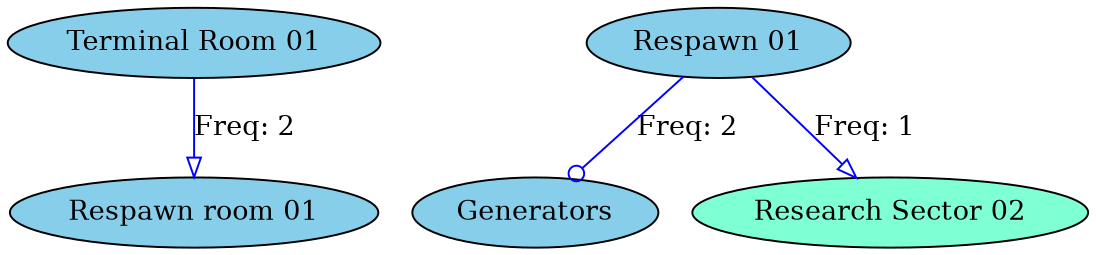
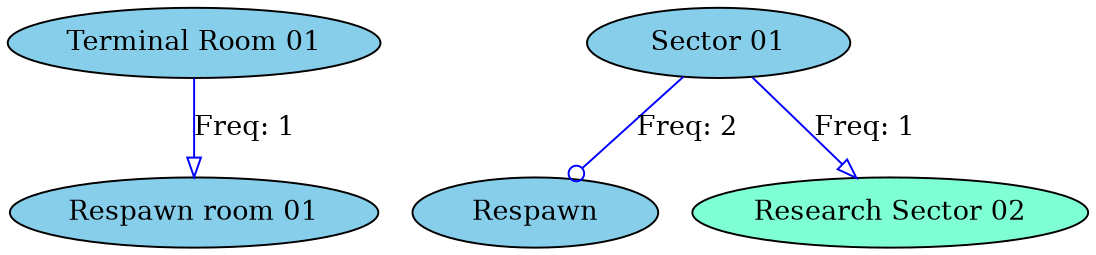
(719, 43) -> (719, 43)
(245, 128) -> (245, 128)
(535, 213) -> (535, 213)
